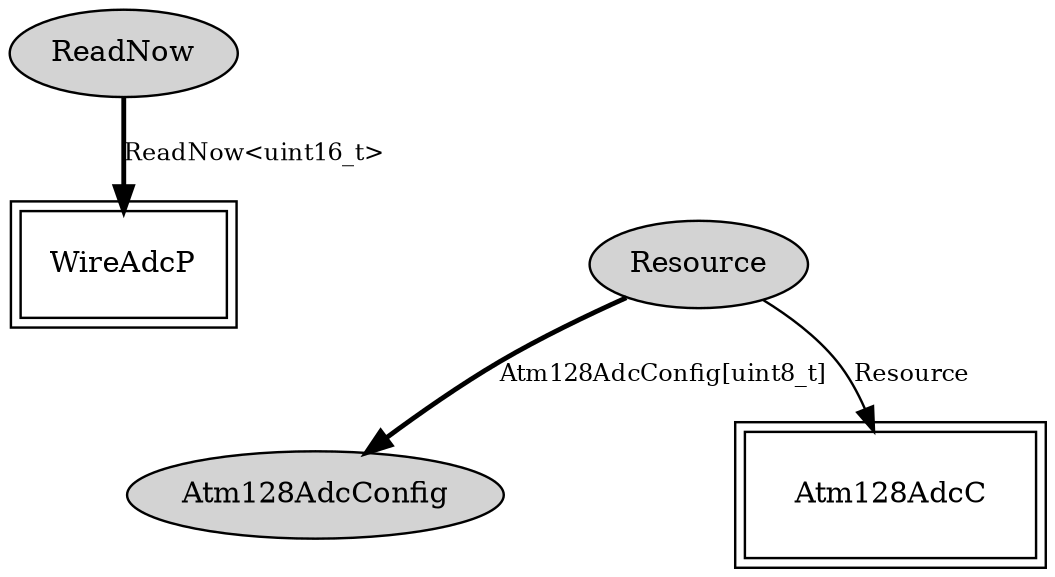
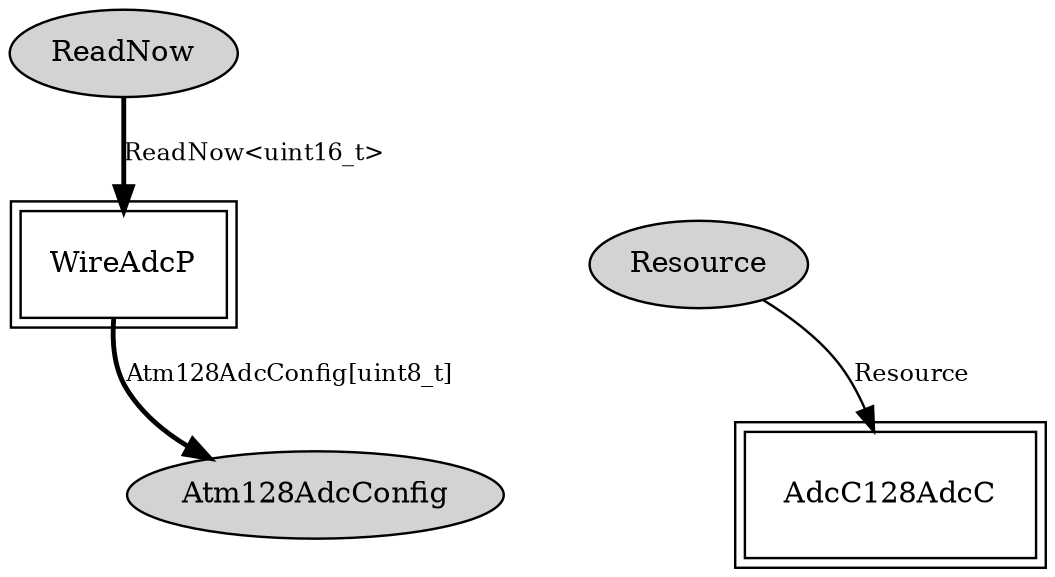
(502, 360) -> (130, 394)
(890, 495) -> (890, 495)
